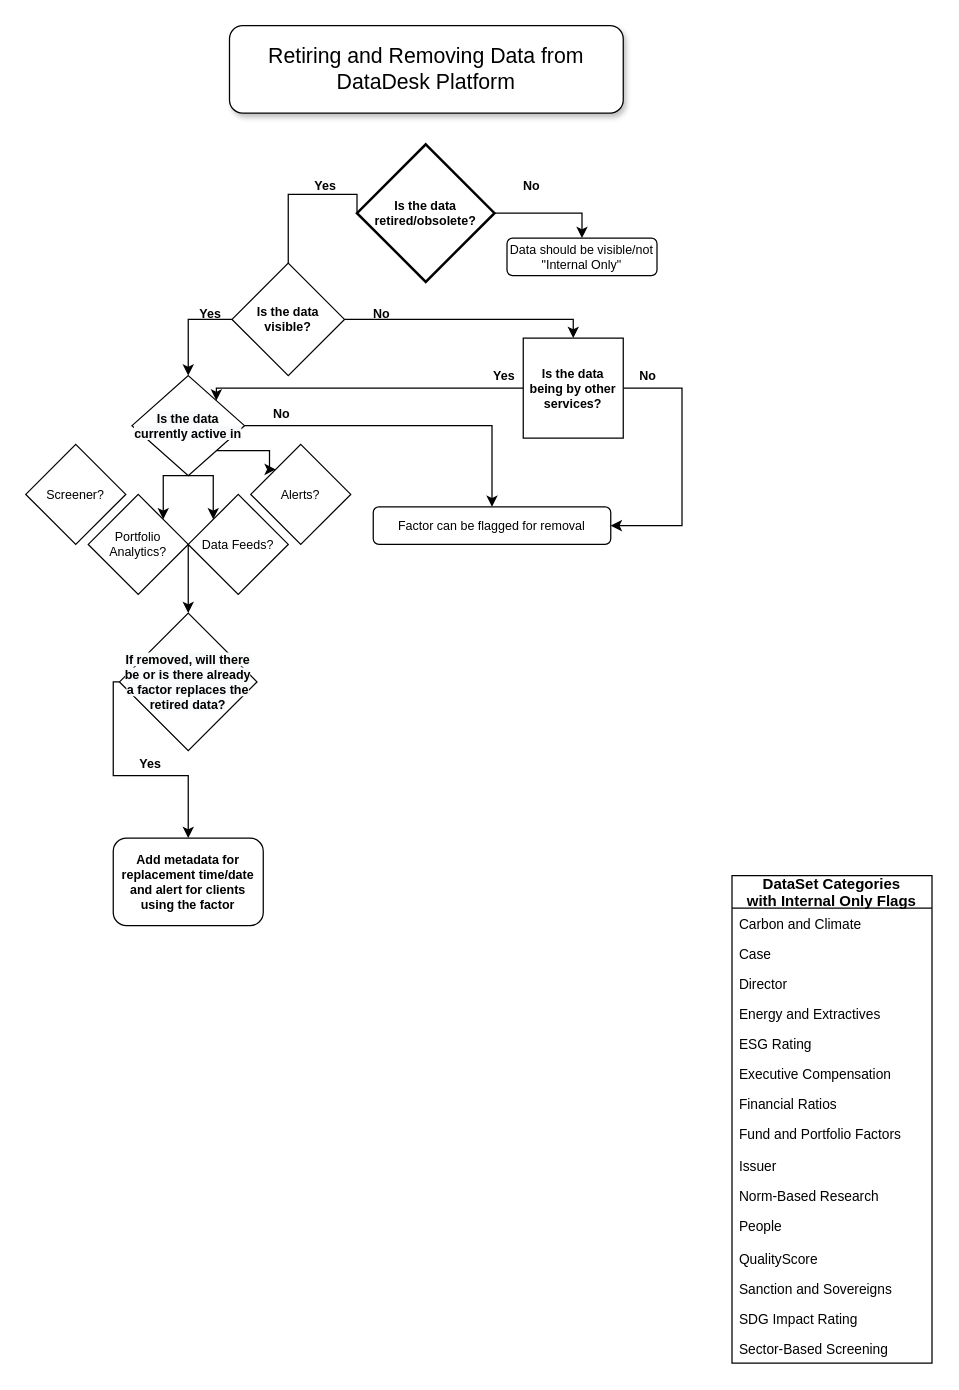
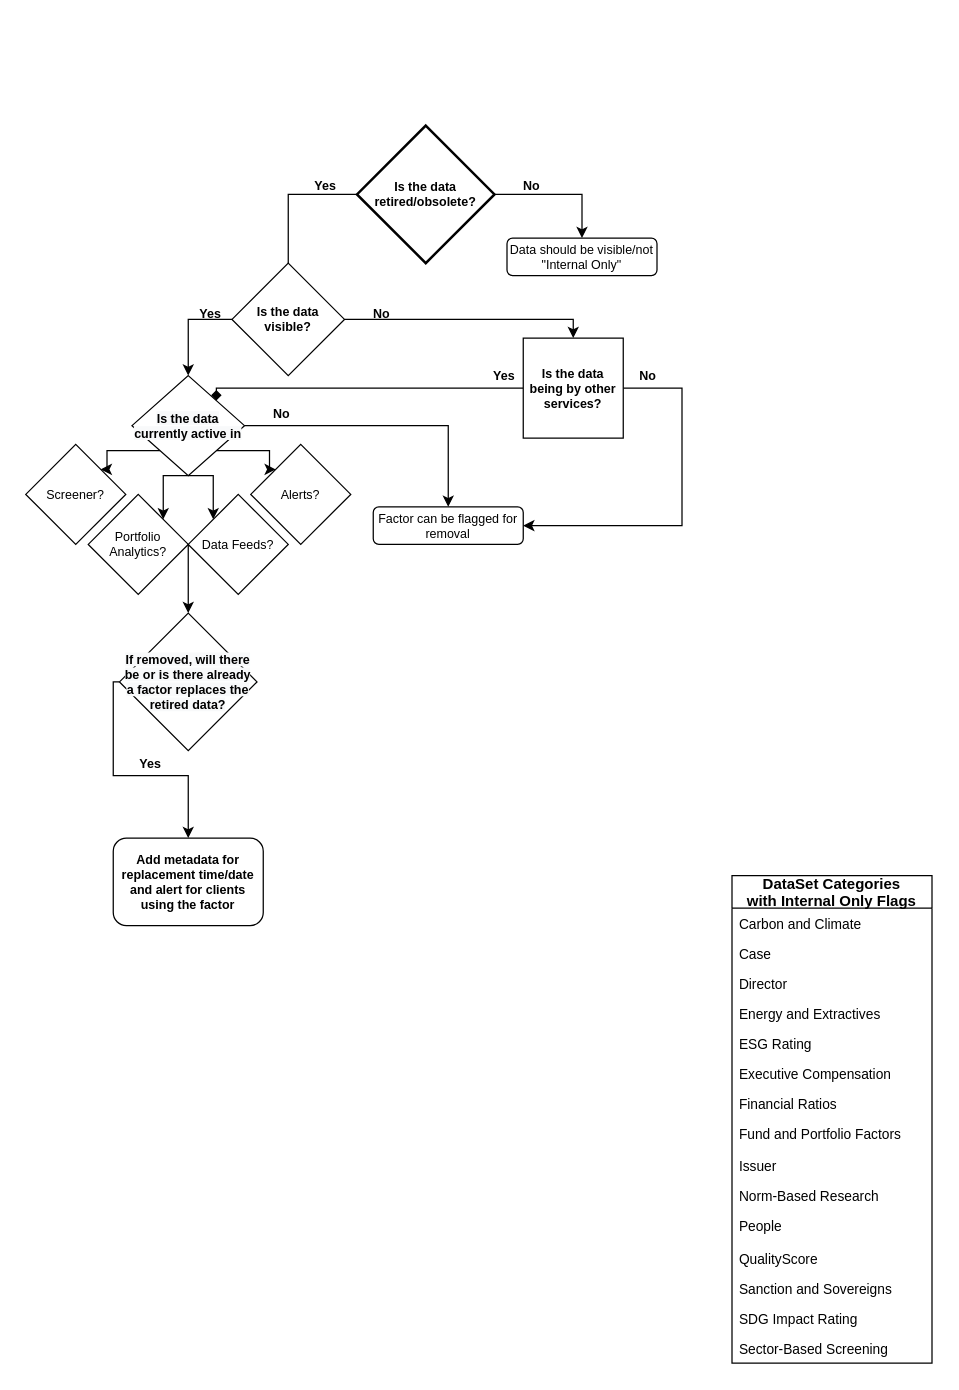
(426, 69) -> none
(426, 213) -> (426, 194)
(218, 388) -> (219, 388)
none -> (124, 451)
(492, 526) -> (448, 526)
